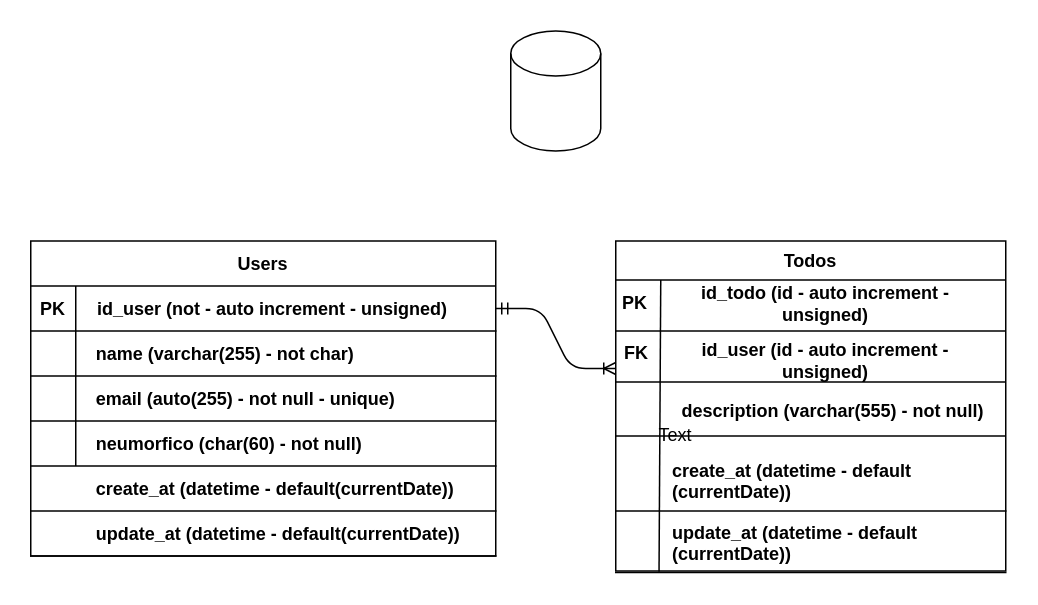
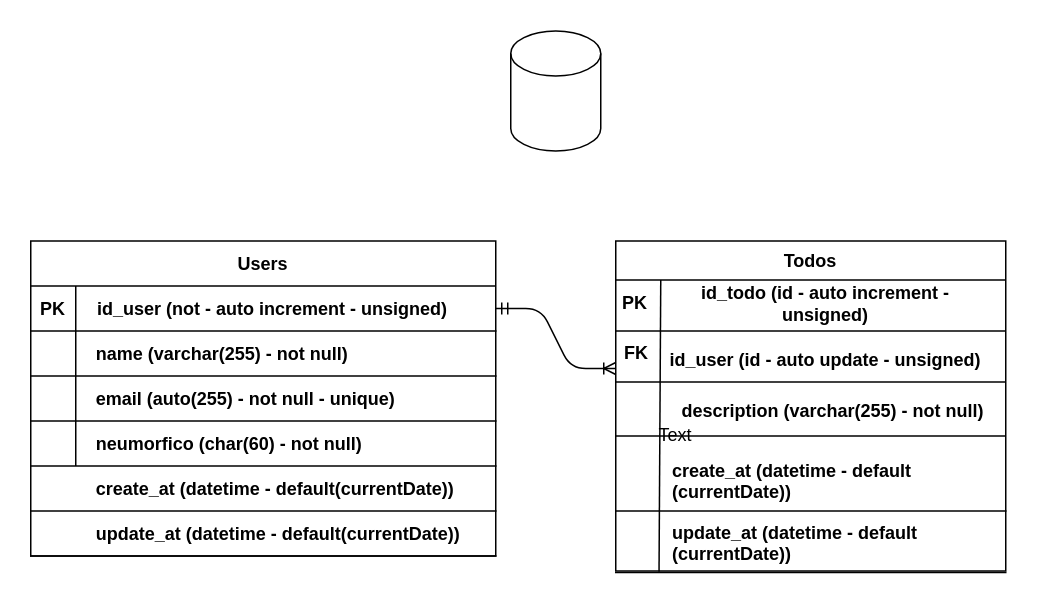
(237, 354) -> (233, 354)
(826, 361) -> (826, 361)
(833, 412) -> (833, 412)
